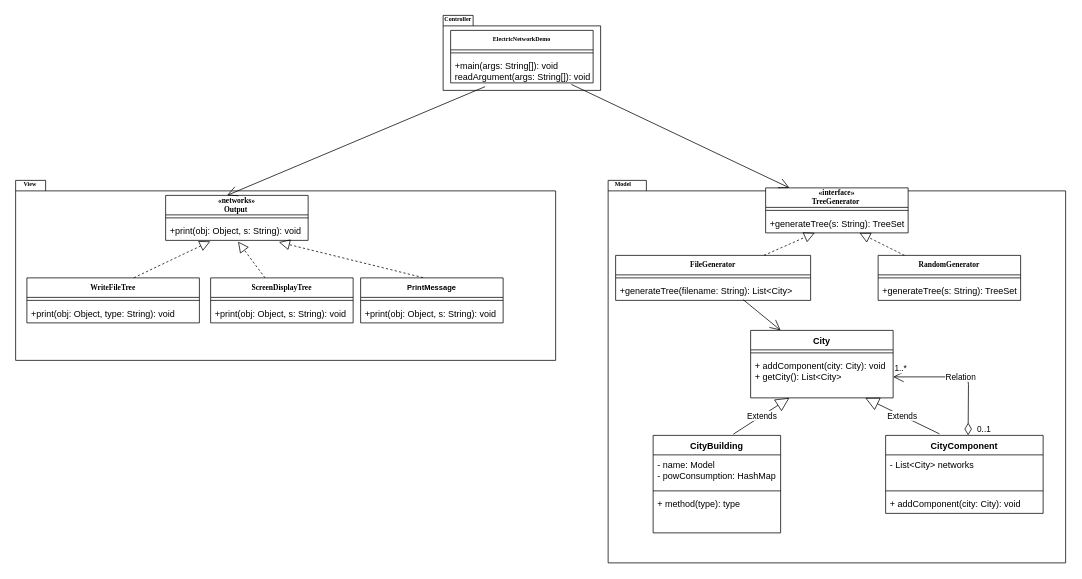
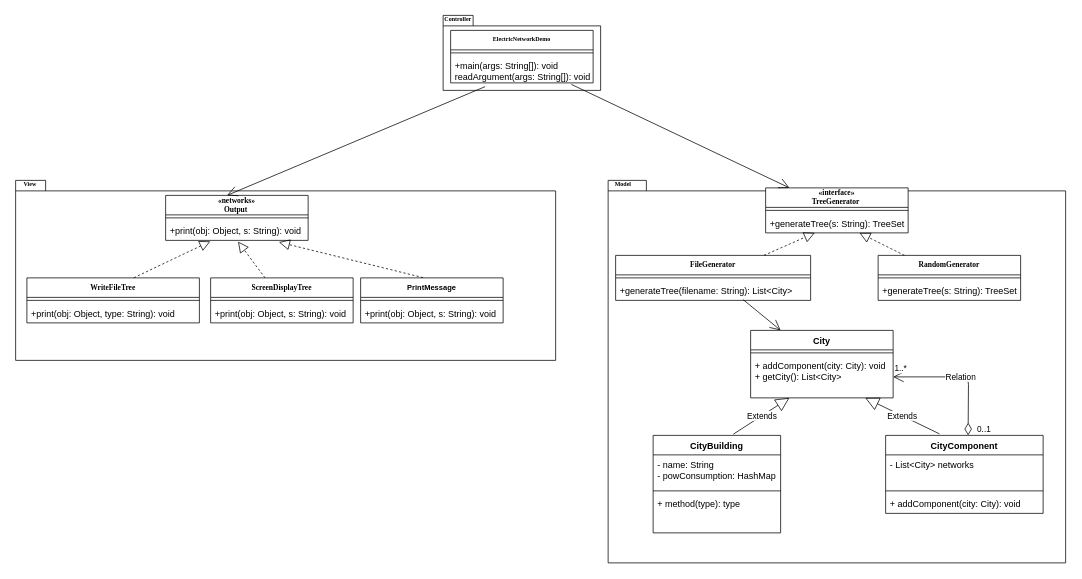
(685, 465) -> (688, 465)
